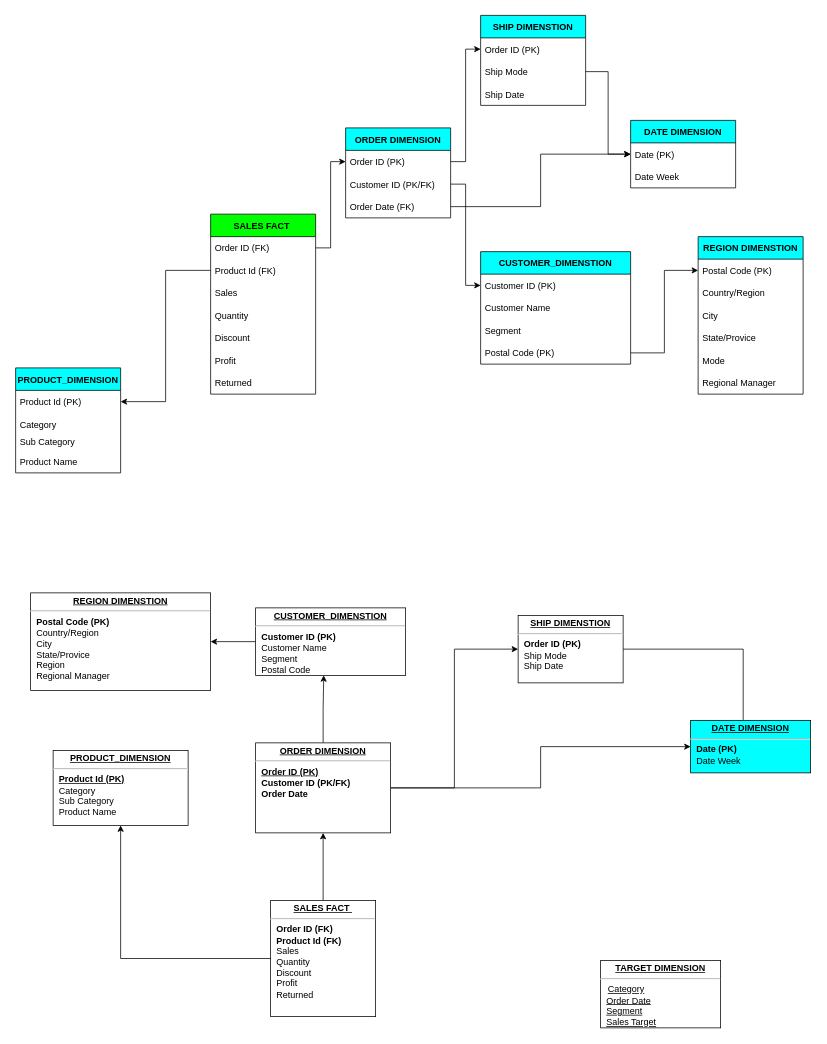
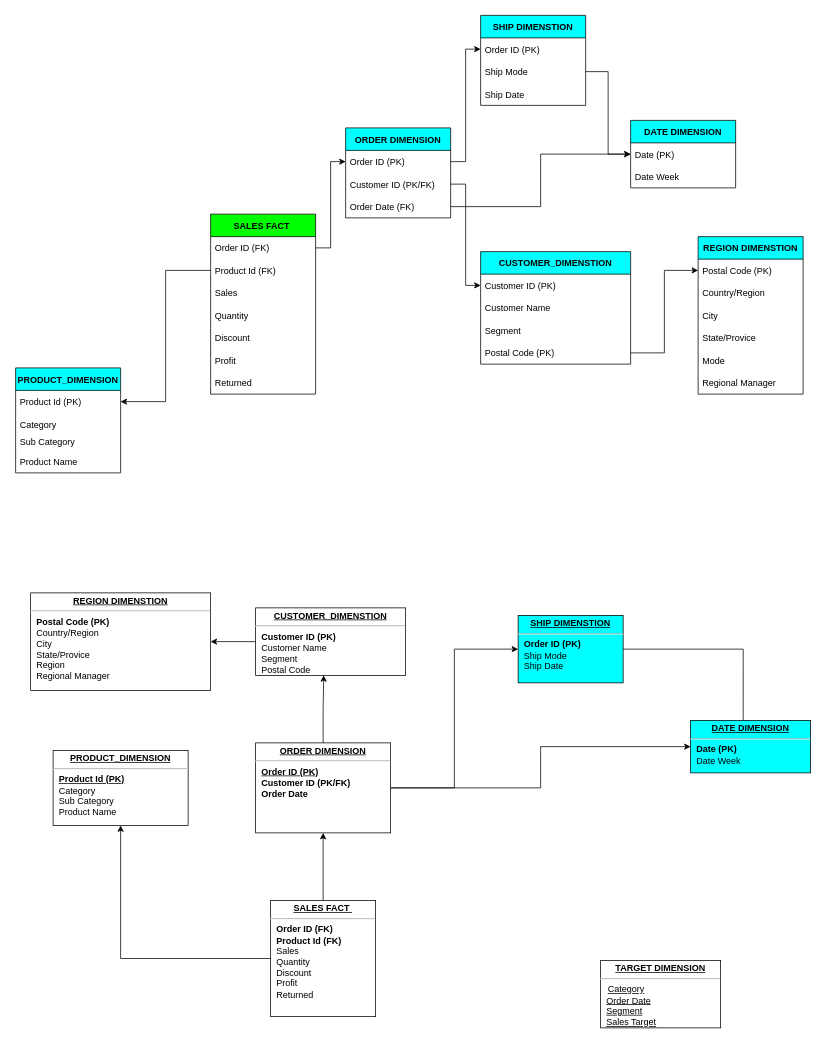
(570, 649) -> (570, 649)
